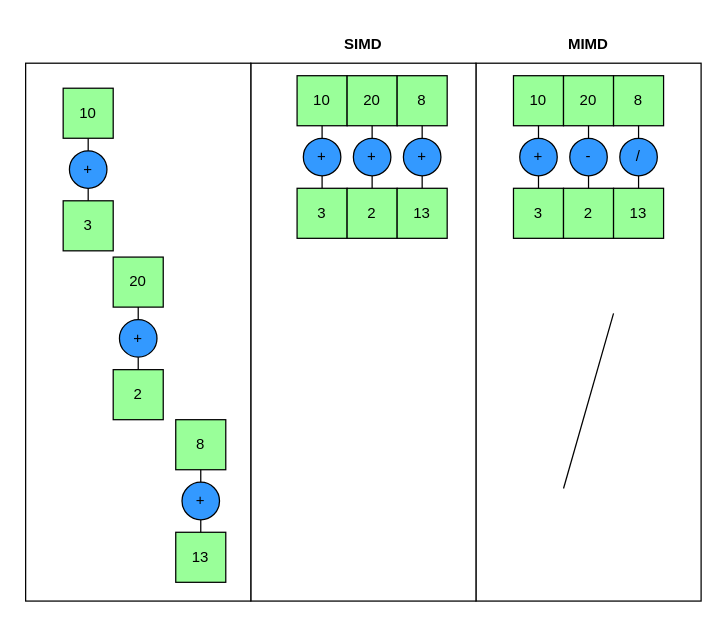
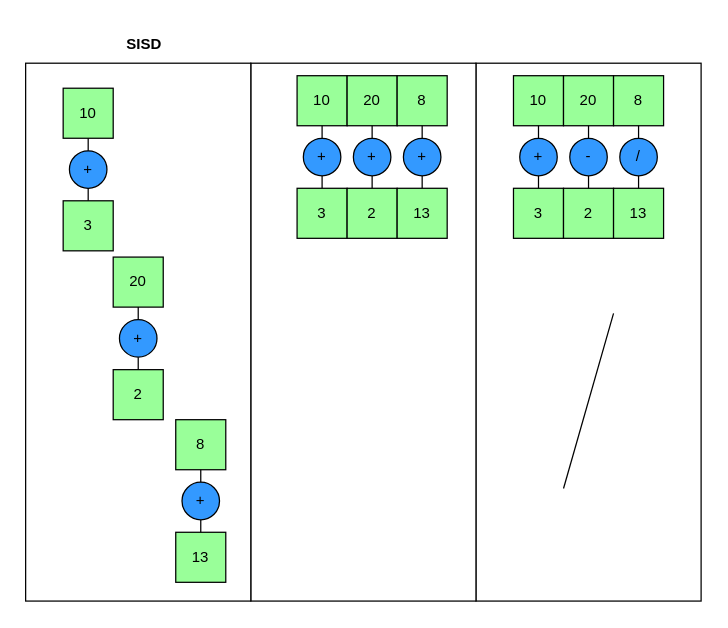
none -> (144, 44)
(363, 44) -> none
(588, 44) -> none
